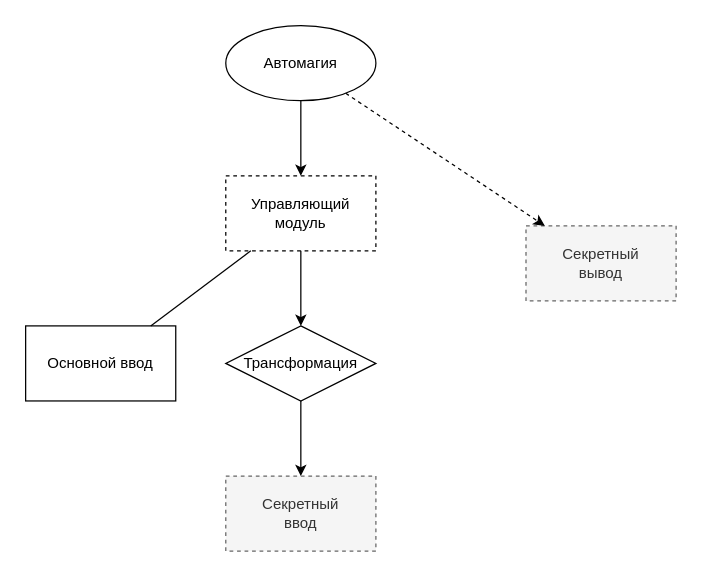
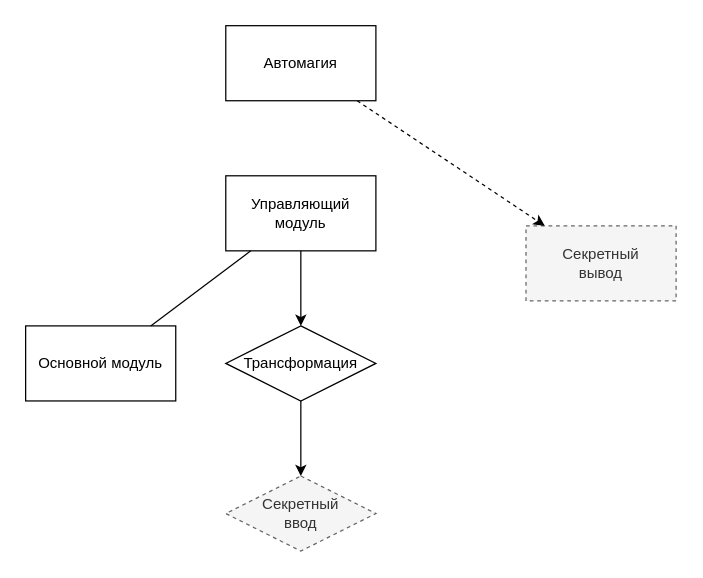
(301, 63) -> (301, 63)
(301, 134) -> none
(301, 213) -> (301, 213)
(101, 363) -> (101, 363)
(301, 513) -> (301, 513)
